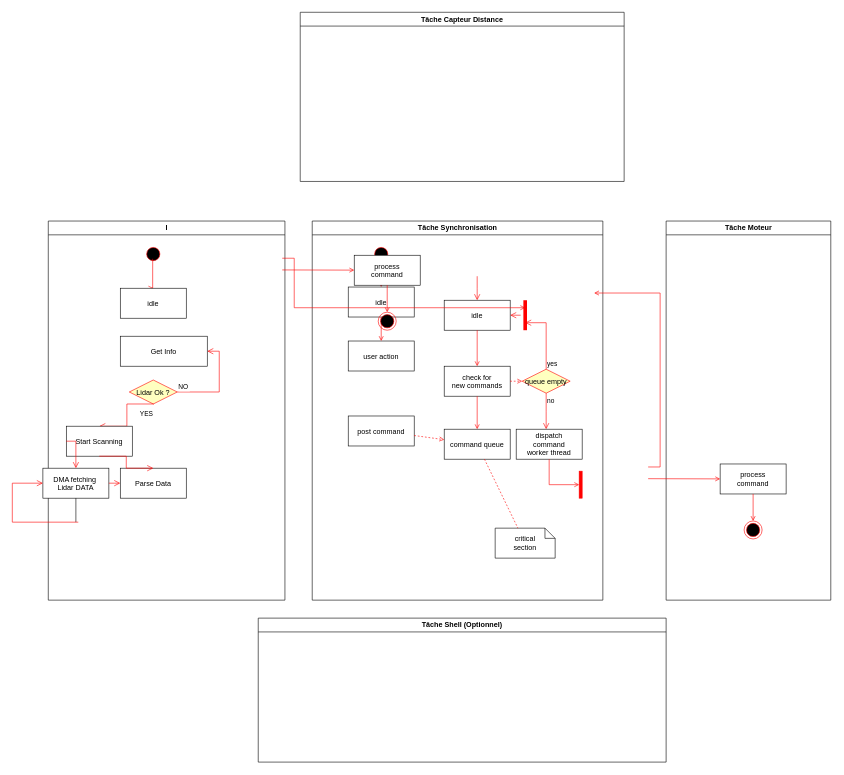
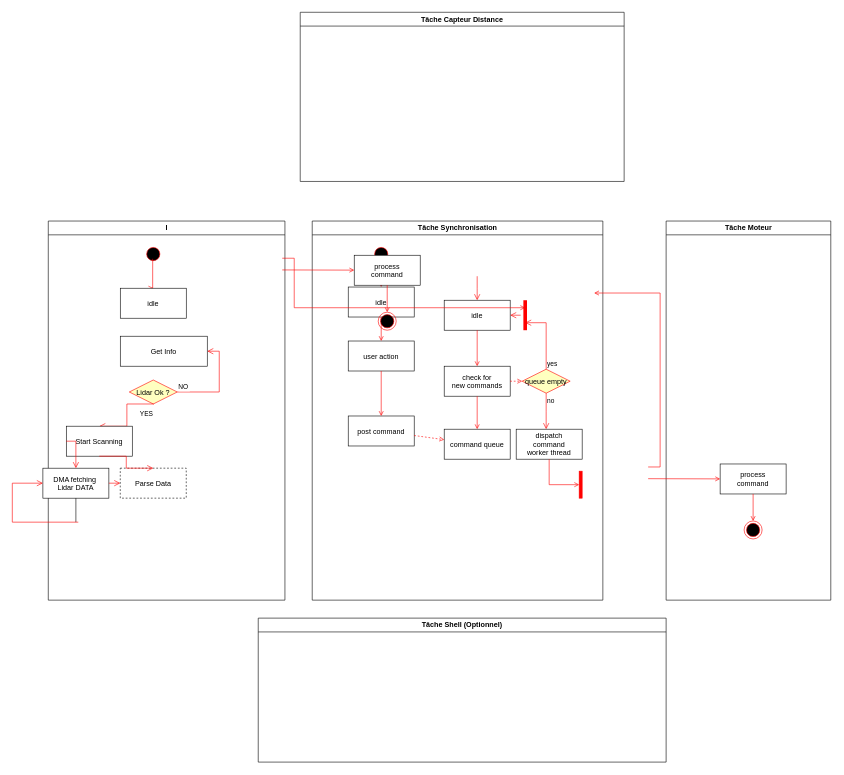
none -> (381, 392)
(153, 483) -> (153, 483)
(502, 495) -> none
(525, 543) -> none
